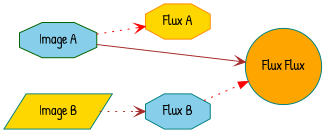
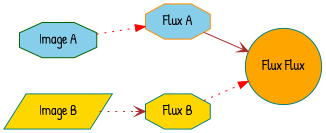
(178, 22) -> (178, 22)
(116, 31) -> (116, 31)
(166, 53) -> (222, 40)
(178, 111) -> (178, 111)
